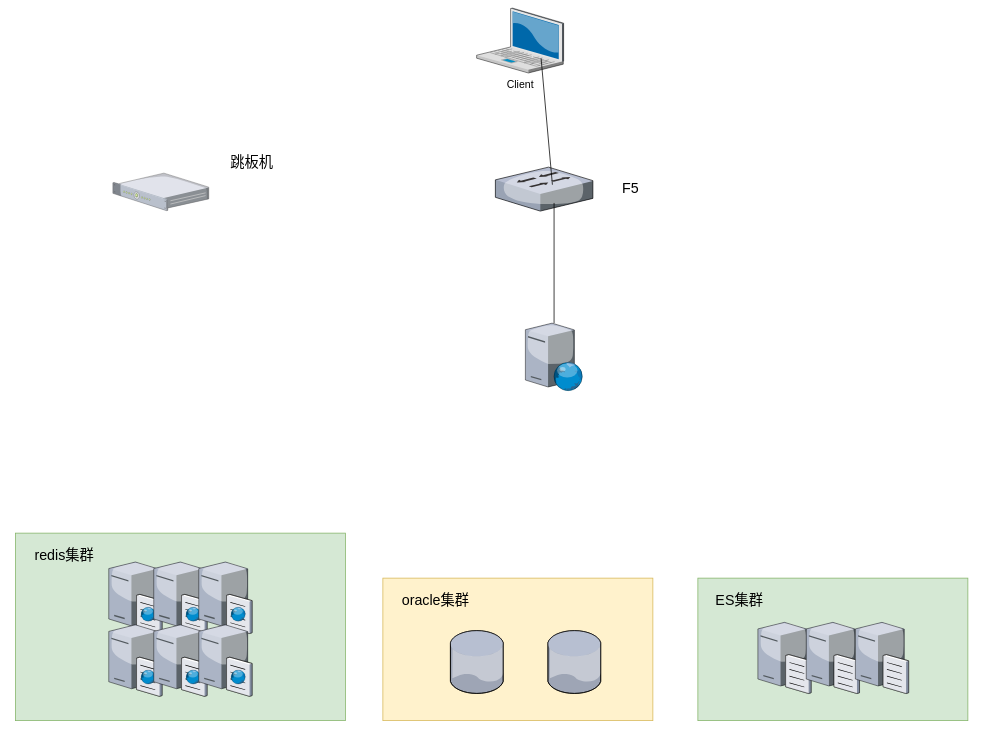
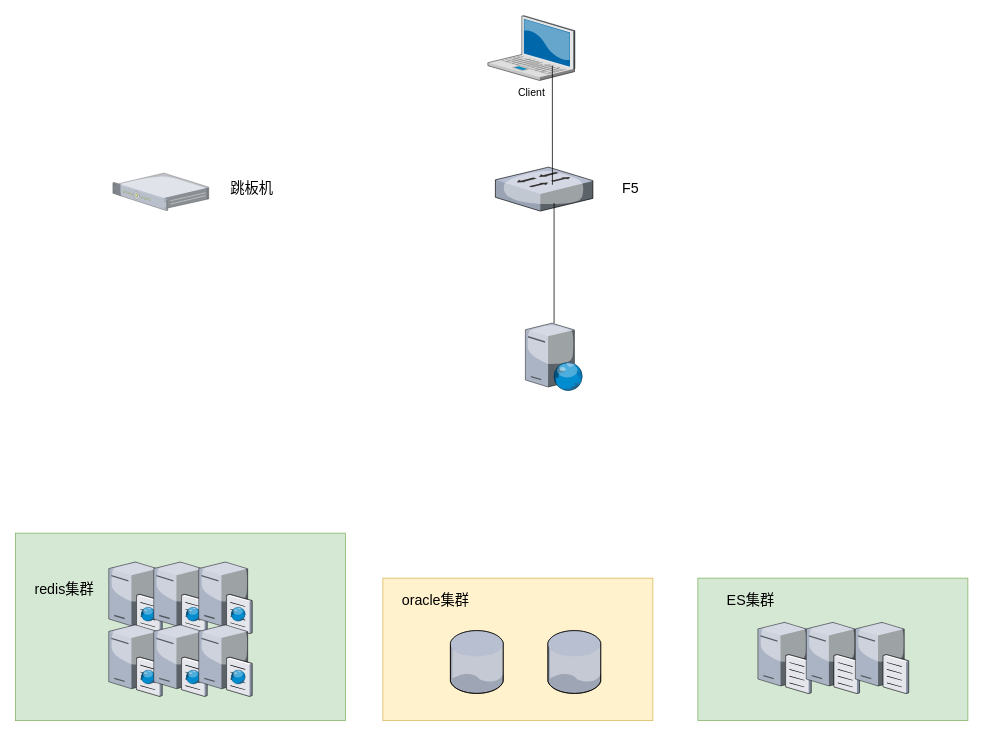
(520, 40) -> (531, 48)
(252, 163) -> (252, 189)
(64, 555) -> (64, 589)
(739, 600) -> (750, 600)
